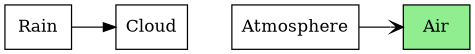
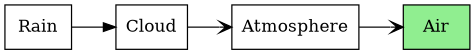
none -> (203, 27)
